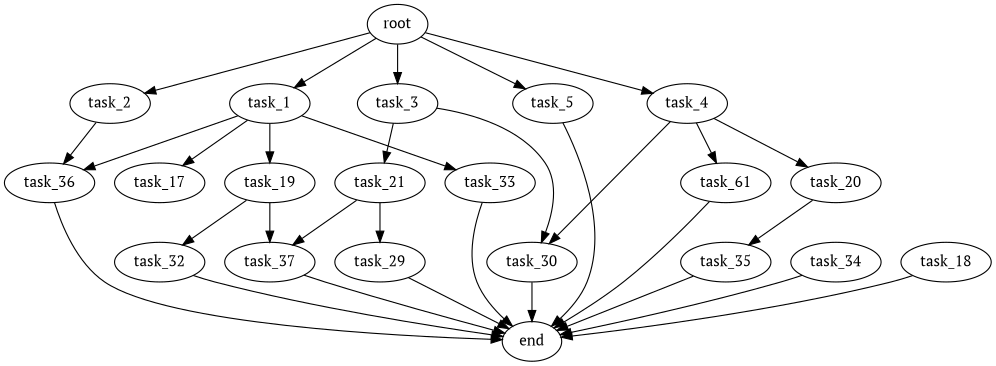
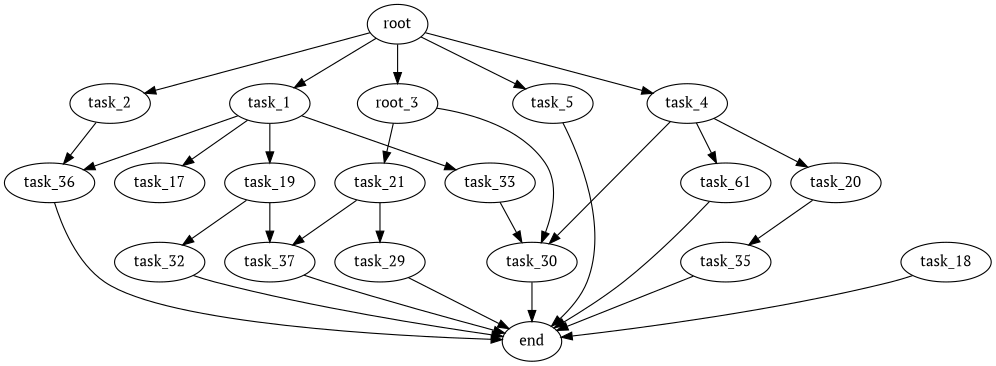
(398, 104) -> (398, 104)
(836, 262) -> none
(473, 265) -> (508, 217)
